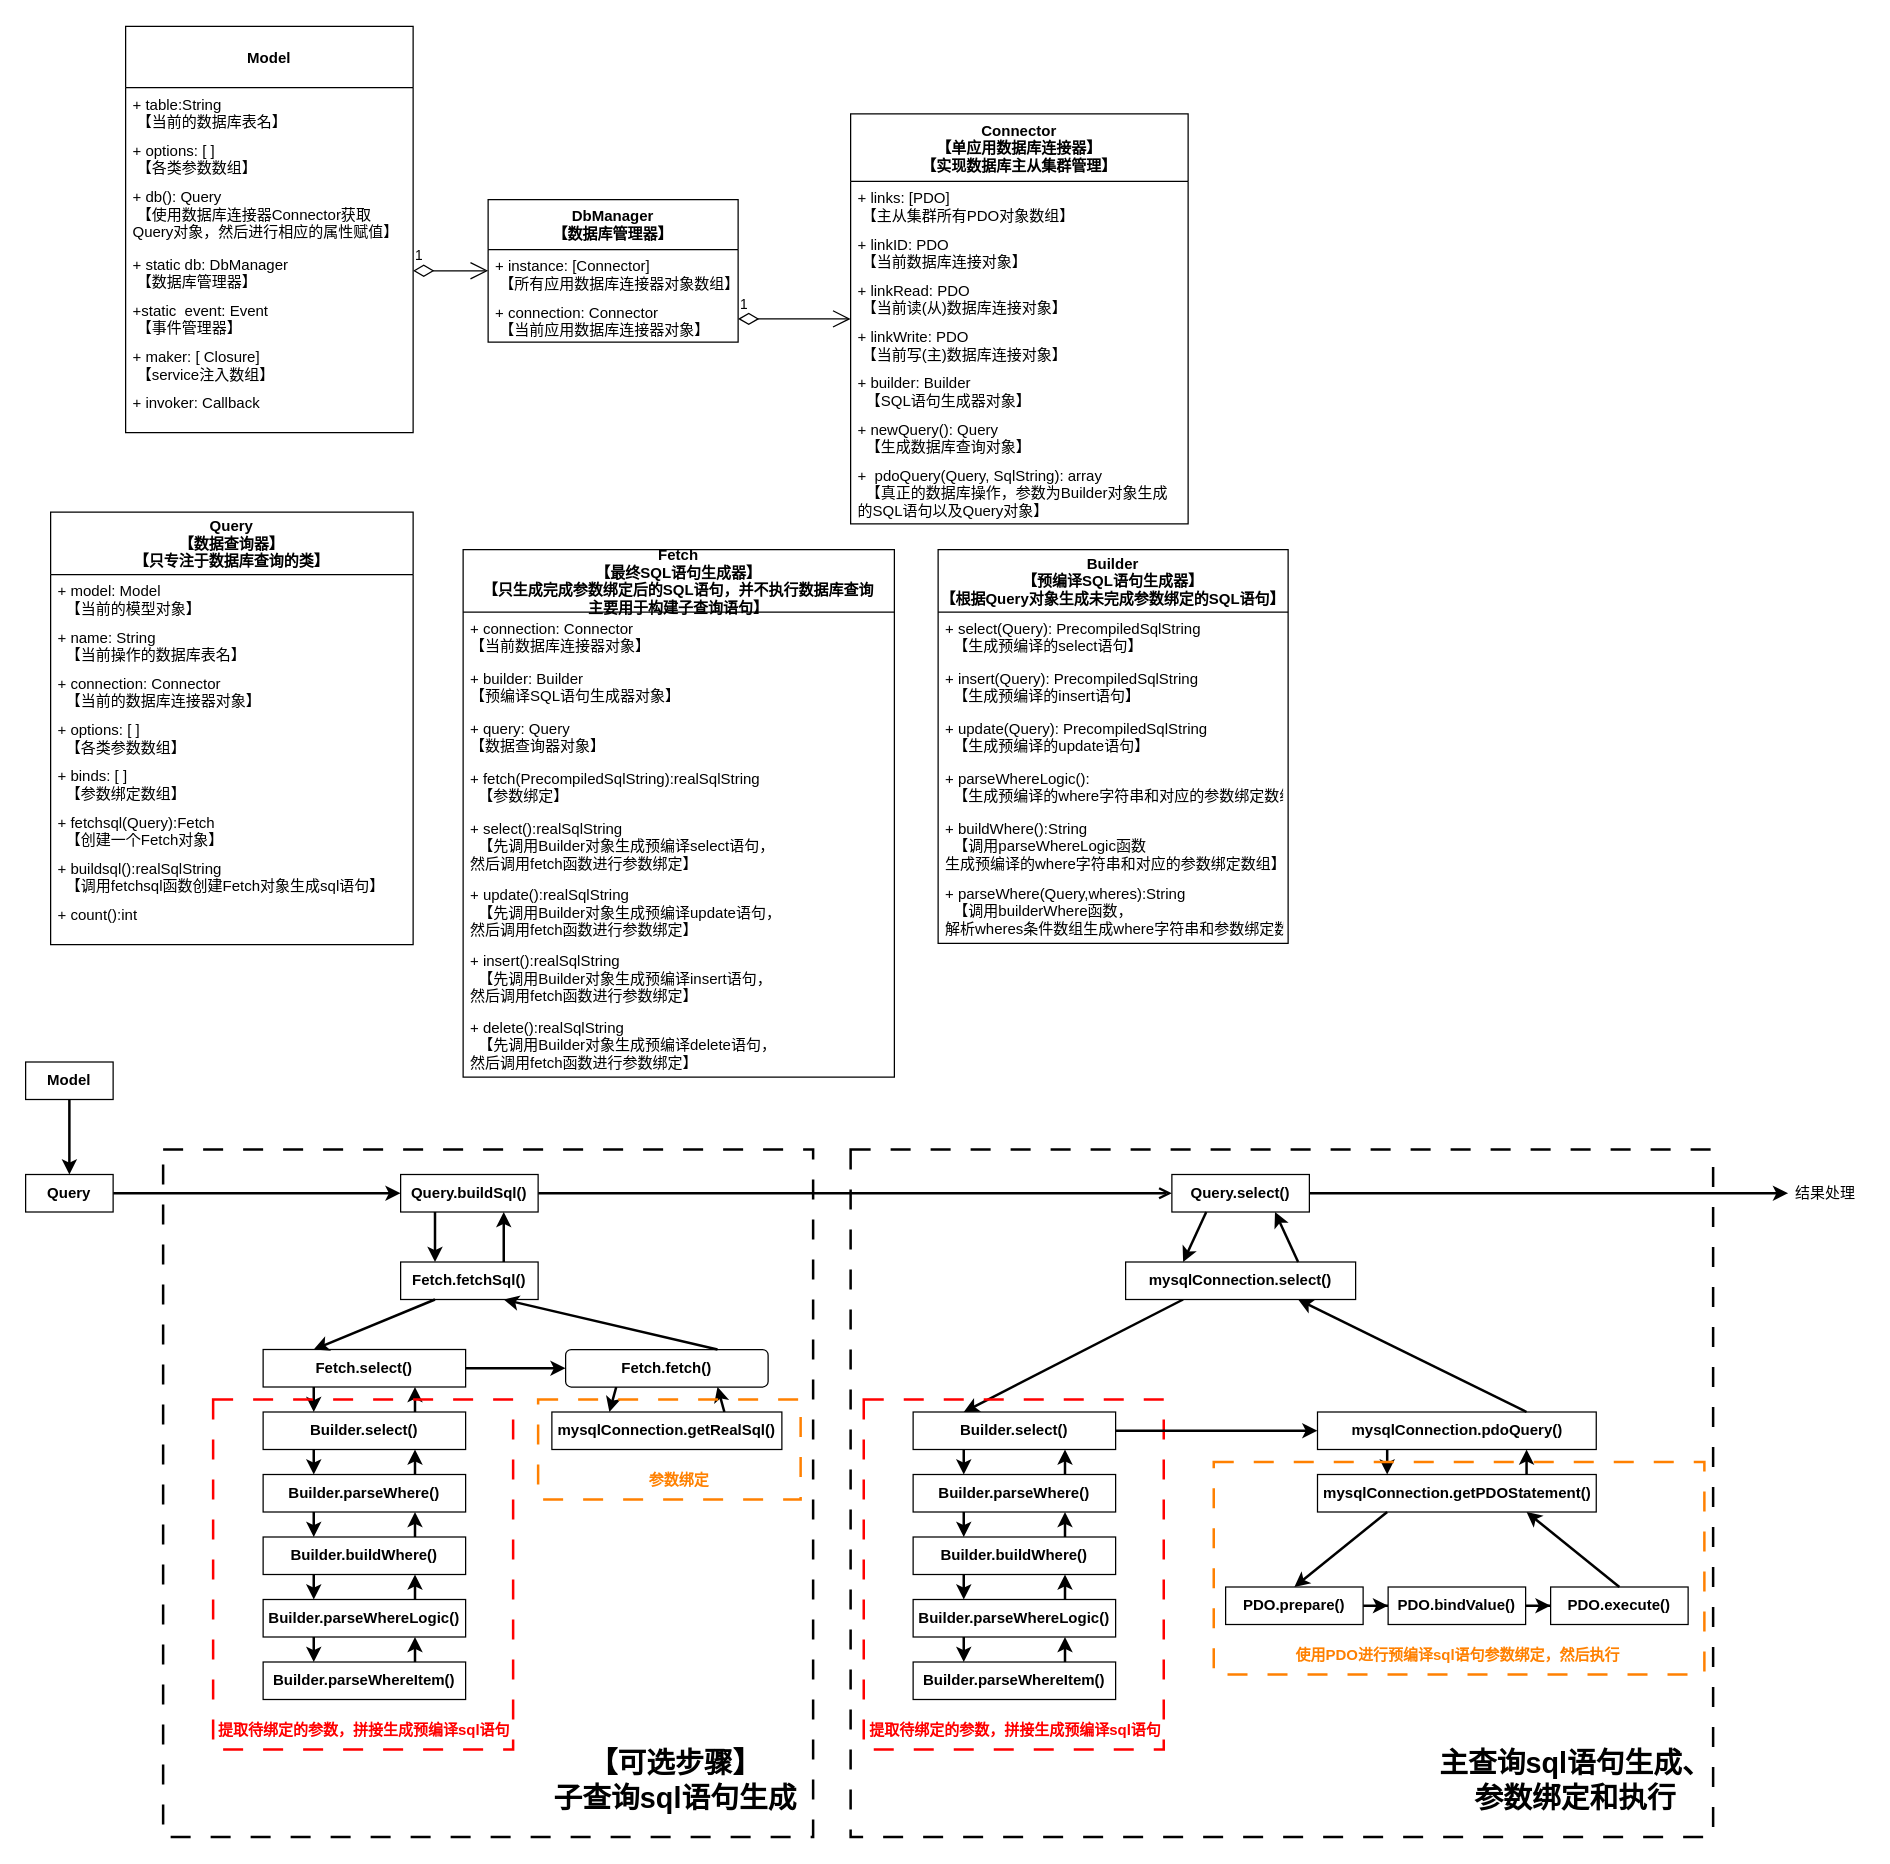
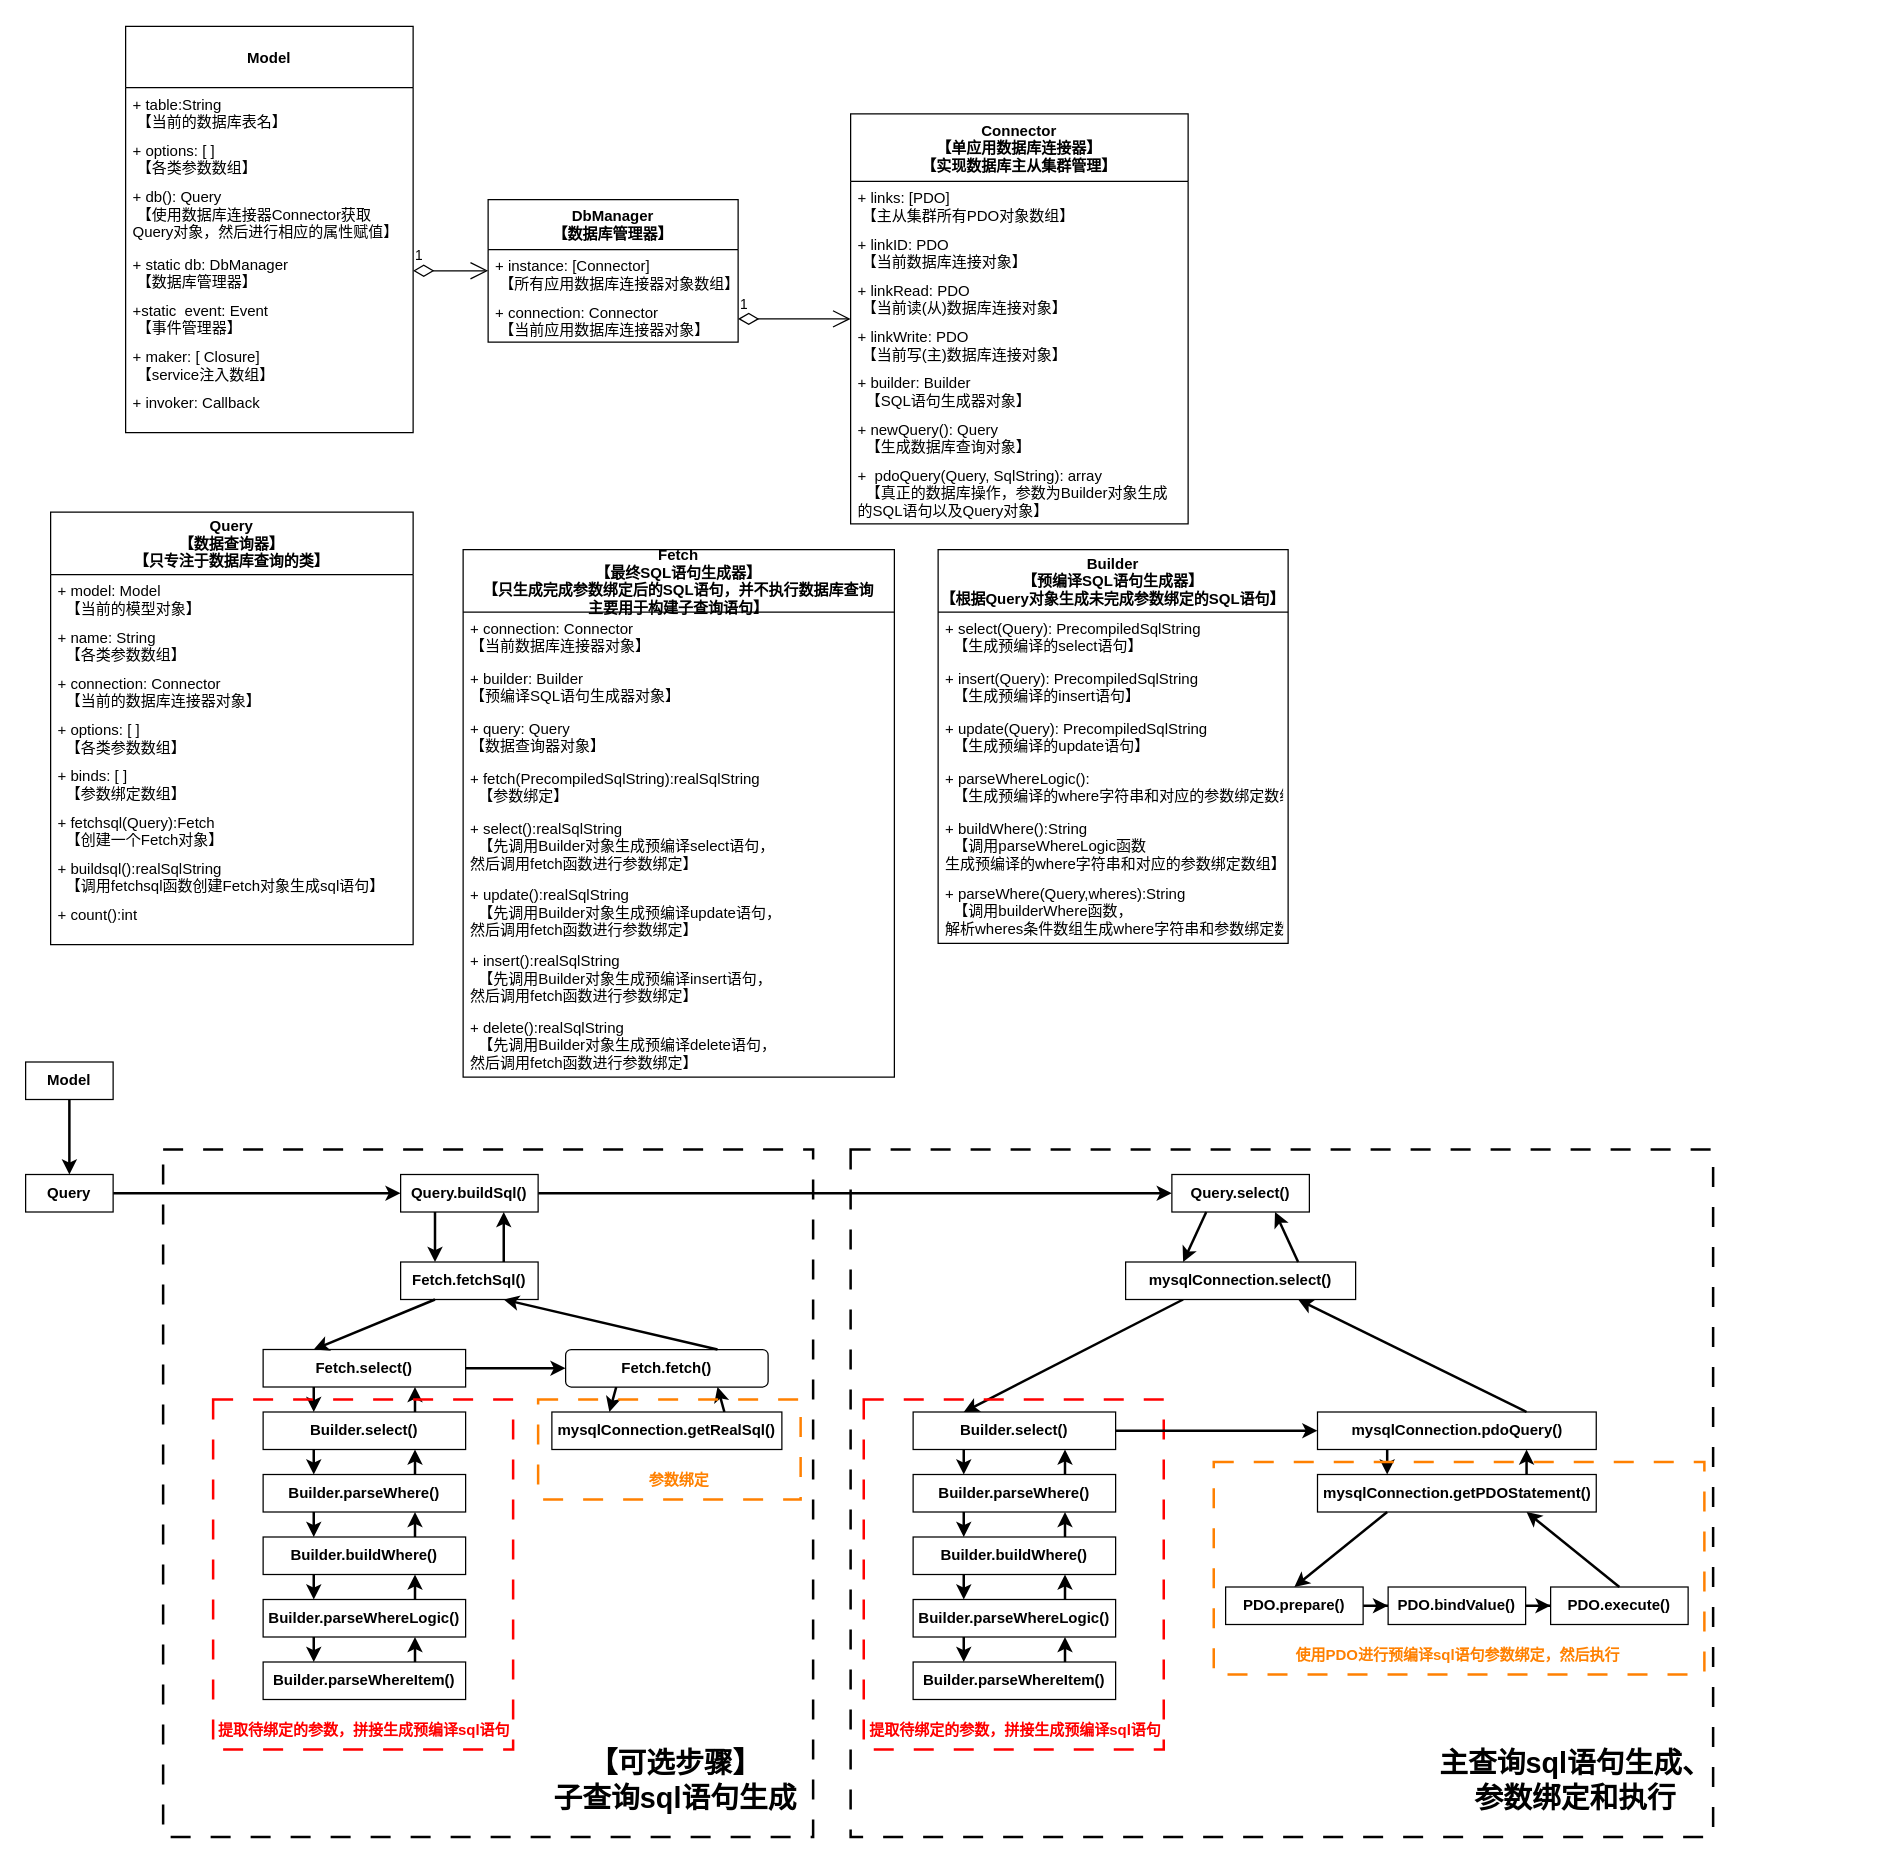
(109, 638) -> (109, 638)
(1160, 1193) -> (1159, 1193)
(1544, 1193) -> none
(1826, 1193) -> none
